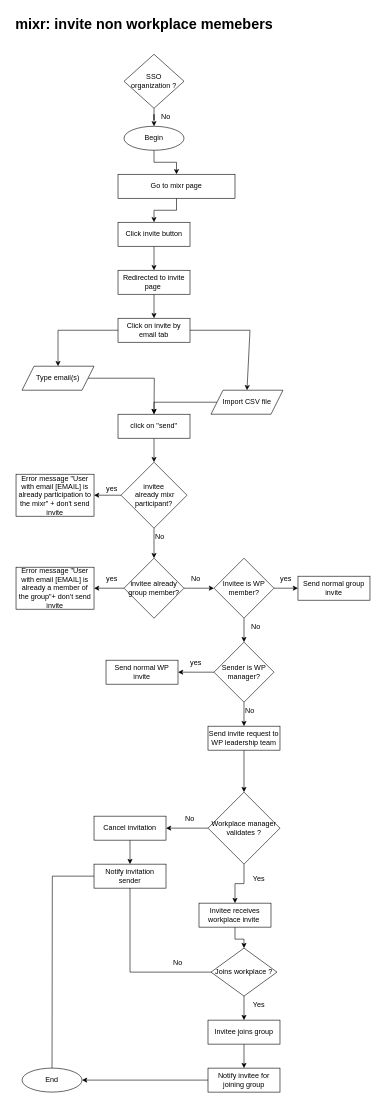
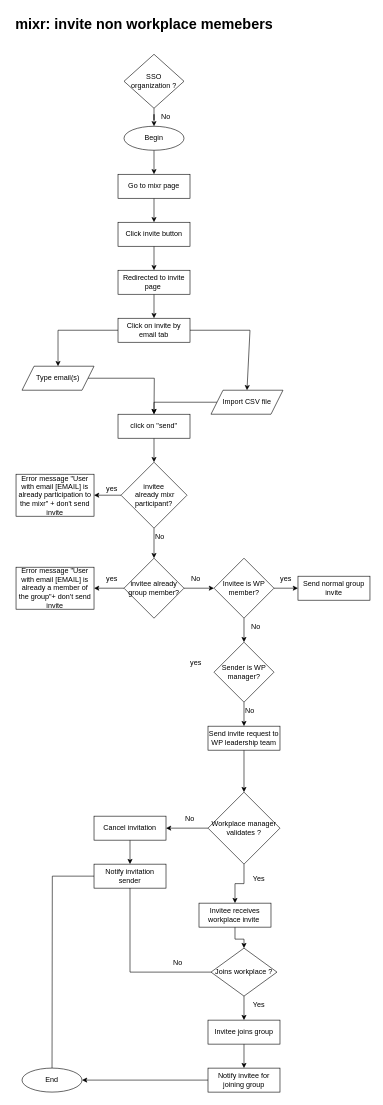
(176, 186) -> (154, 186)
(142, 672) -> none
(183, 672) -> none
